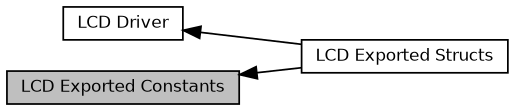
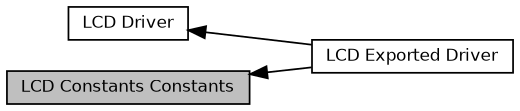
(405, 56) -> (413, 56)
(123, 88) -> (128, 88)
